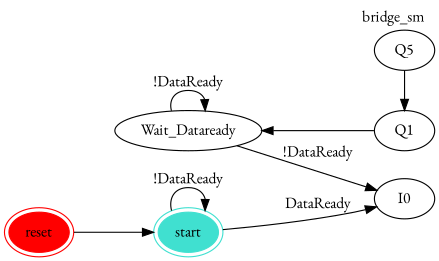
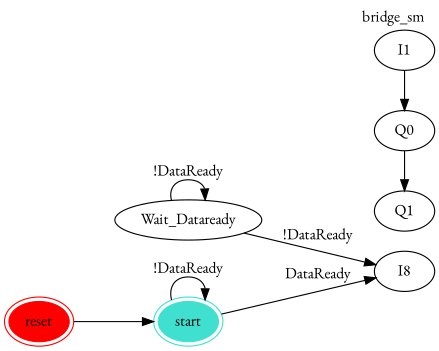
none -> (405, 50)
(405, 50) -> (405, 131)
(324, 131) -> none
(405, 199) -> (405, 271)
